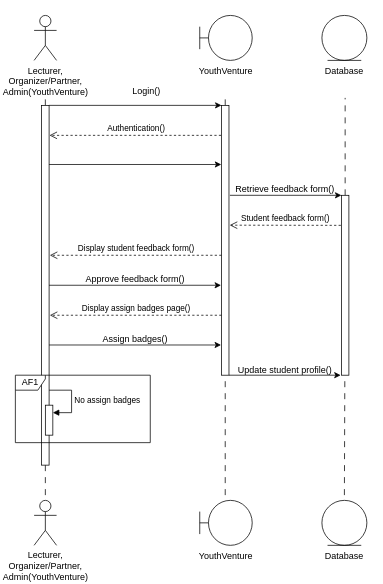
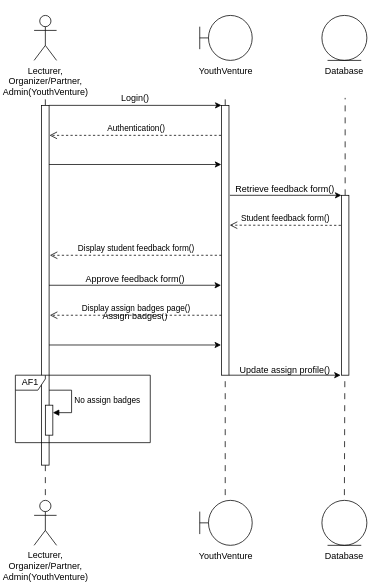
(147, 91) -> (135, 99)
(135, 339) -> (135, 317)
(285, 370) -> (285, 370)
